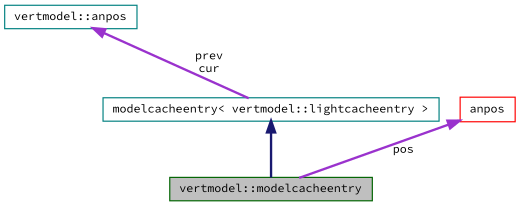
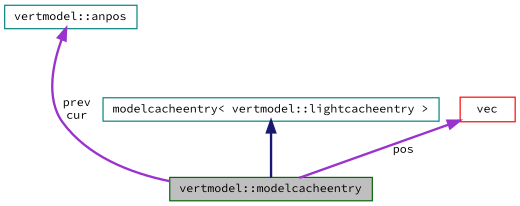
(176, 66) -> (75, 137)
(488, 109) -> (488, 109)
